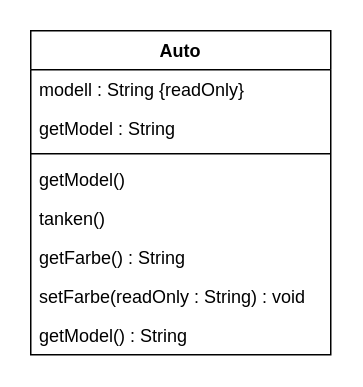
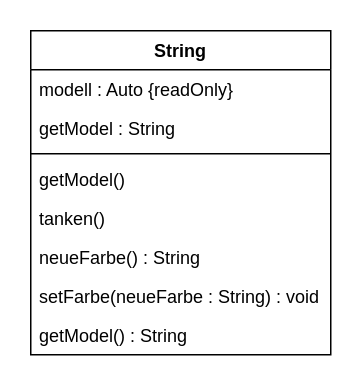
(180, 51) -> (180, 51)
(151, 90) -> (144, 90)
(125, 258) -> (130, 258)
(189, 297) -> (197, 297)
